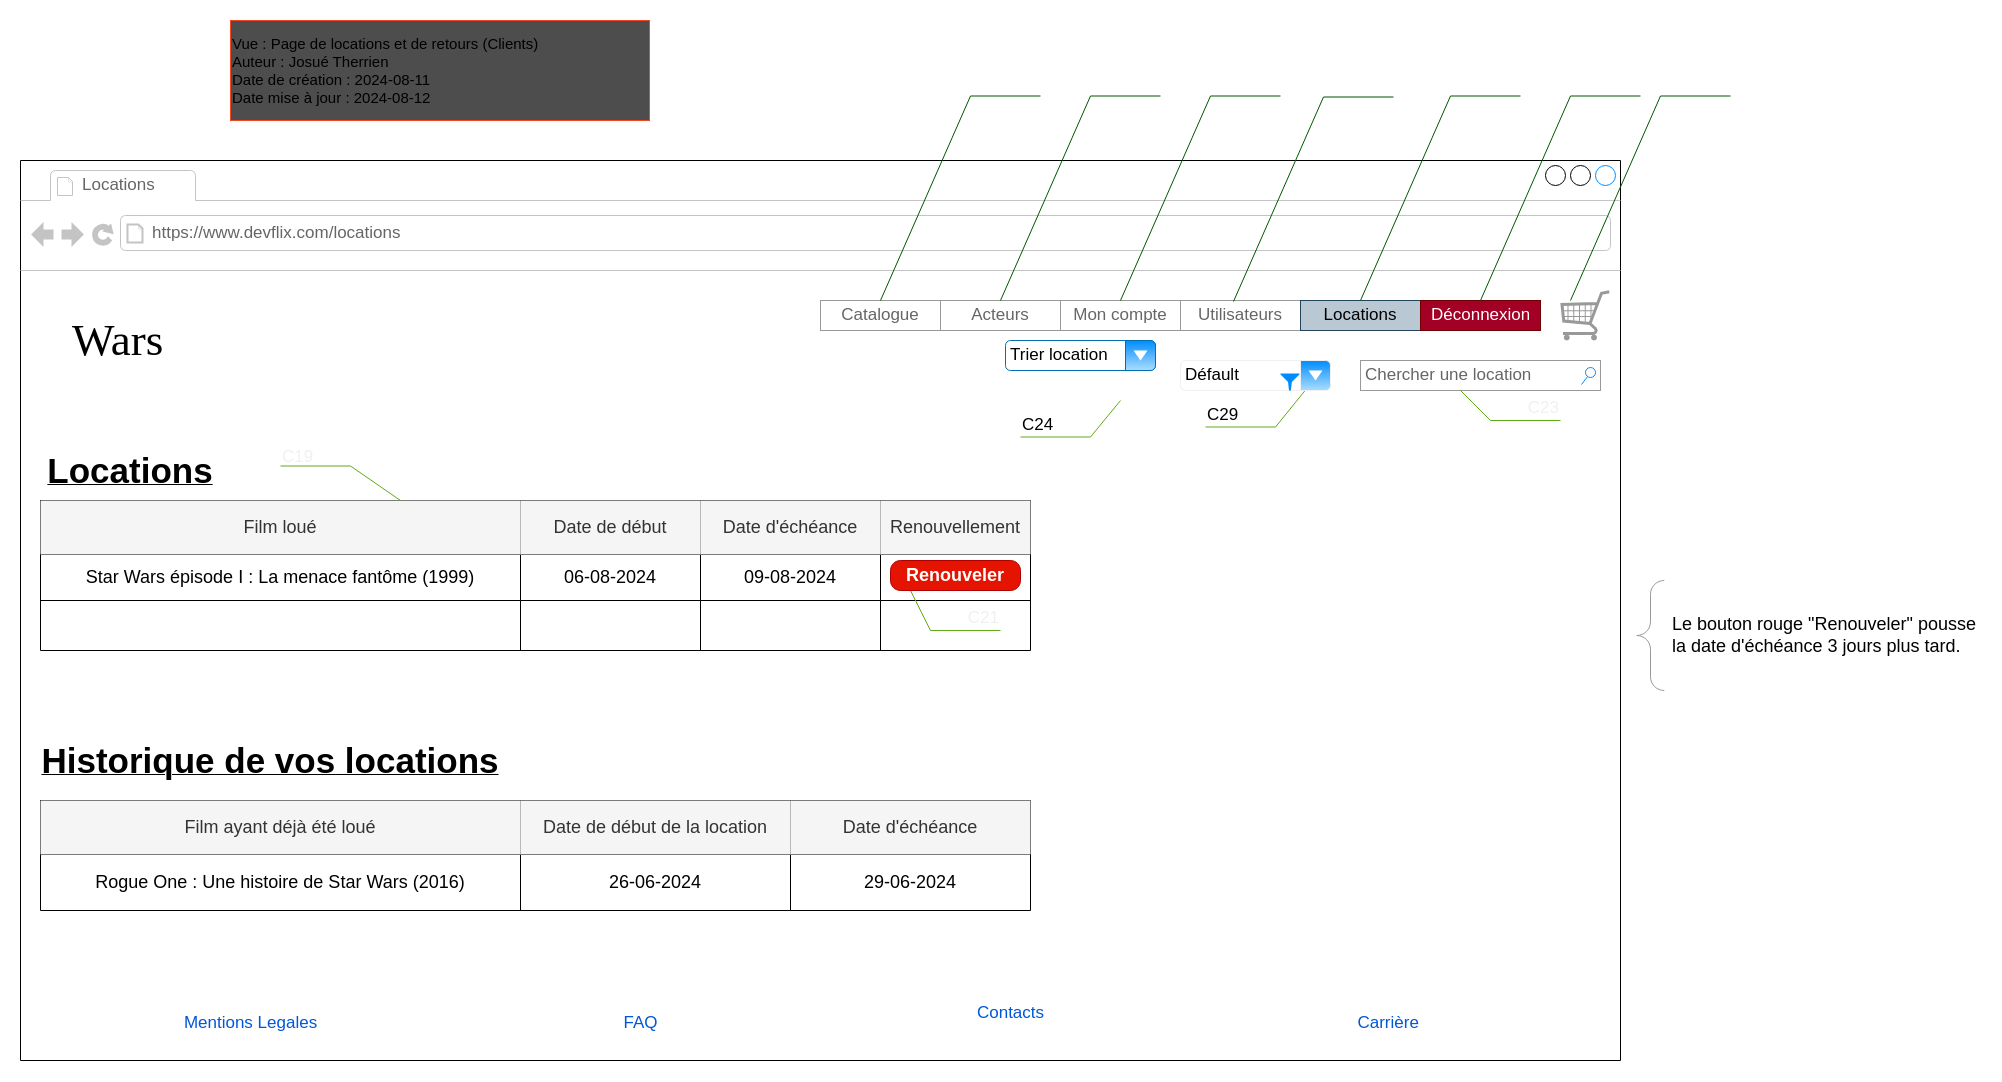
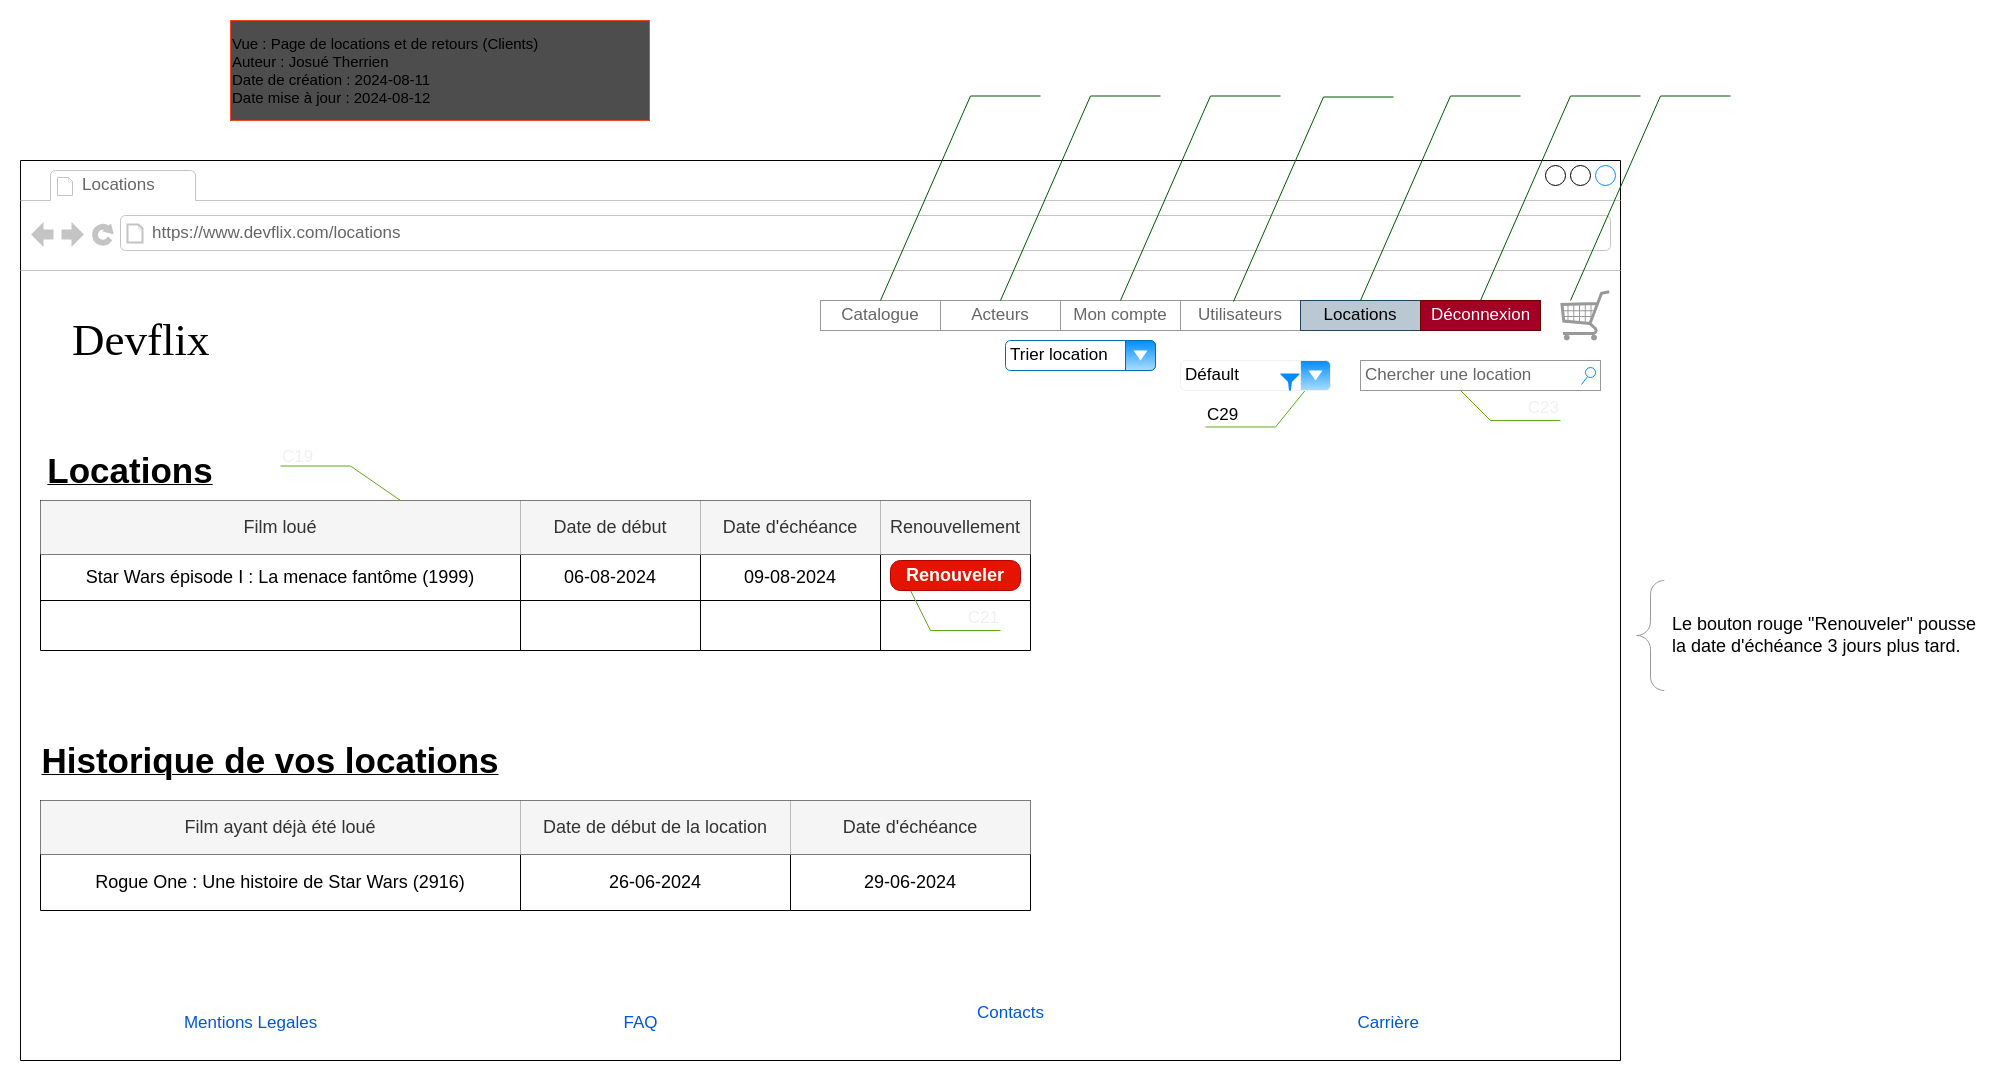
(123, 341) -> (149, 341)
(1071, 419) -> none
(281, 883) -> (281, 883)
